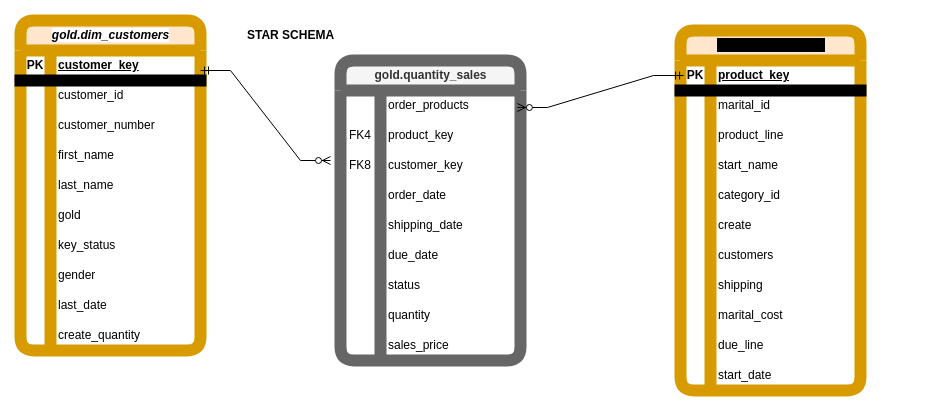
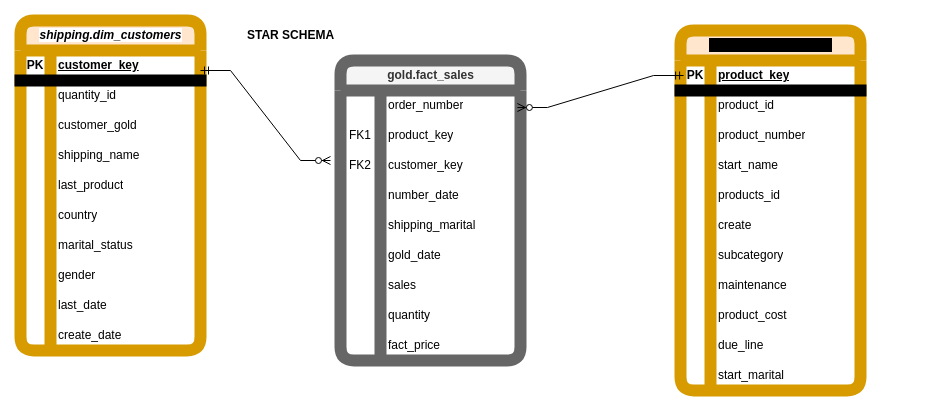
(111, 36) -> (111, 36)
(771, 46) -> (771, 46)
(431, 76) -> (431, 76)
(94, 96) -> (92, 96)
(436, 106) -> (429, 106)
(747, 106) -> (751, 106)
(109, 126) -> (101, 126)
(361, 136) -> (361, 136)
(756, 136) -> (766, 136)
(91, 156) -> (99, 156)
(361, 166) -> (361, 166)
(87, 186) -> (97, 186)
(422, 196) -> (425, 196)
(754, 196) -> (754, 196)
(70, 216) -> (82, 216)
(429, 226) -> (436, 226)
(92, 246) -> (102, 246)
(415, 256) -> (417, 256)
(749, 256) -> (755, 256)
(409, 286) -> (404, 286)
(742, 286) -> (754, 286)
(756, 316) -> (759, 316)
(107, 336) -> (95, 336)
(422, 346) -> (421, 346)
(752, 376) -> (759, 376)
